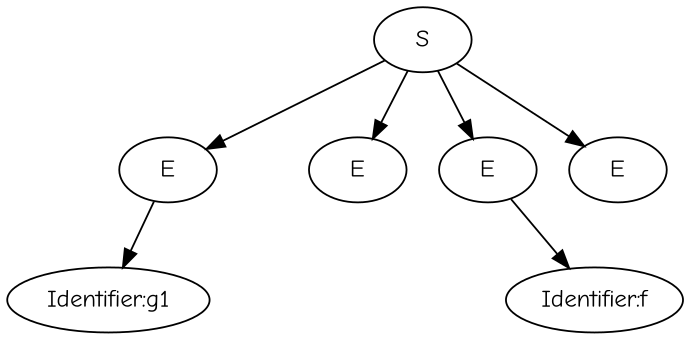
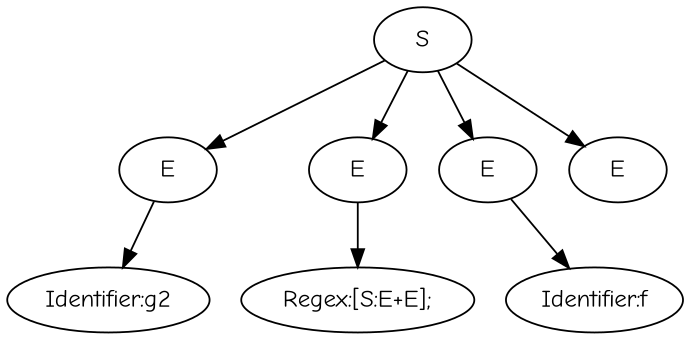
(108, 300) -> (108, 300)
none -> (358, 300)
